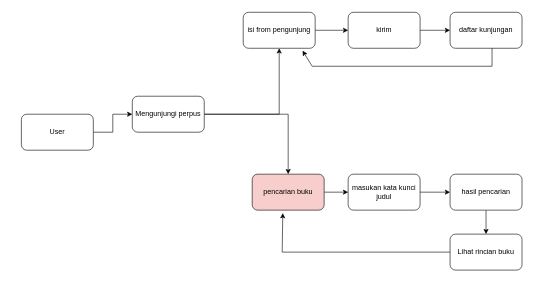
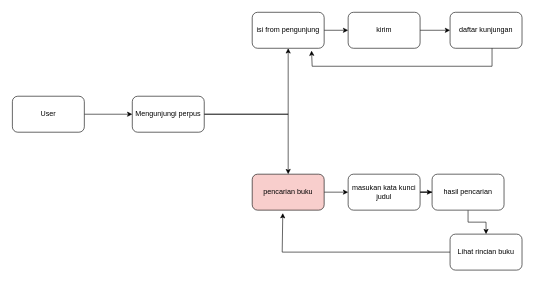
(279, 30) -> (288, 30)
(57, 132) -> (48, 114)
(486, 192) -> (468, 192)
